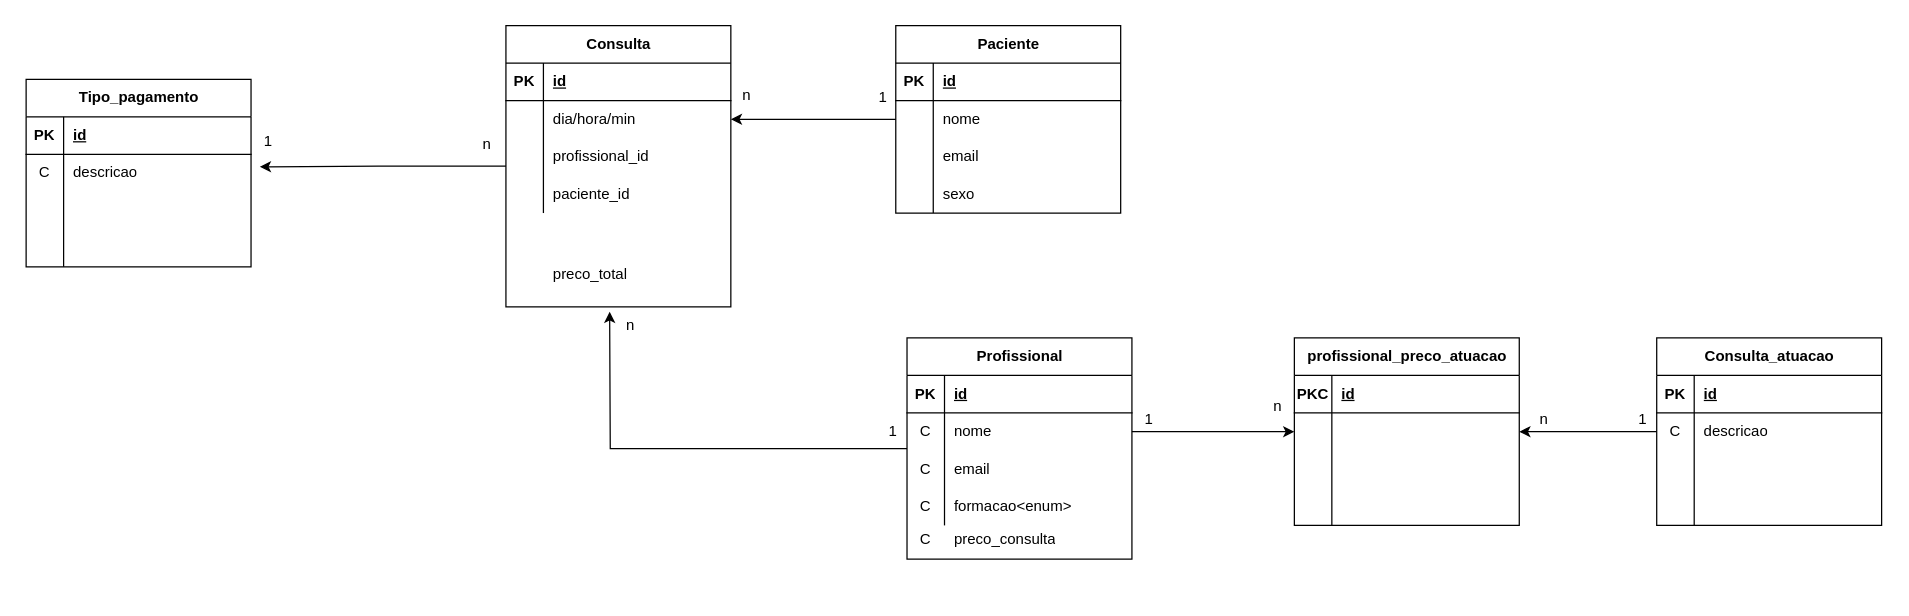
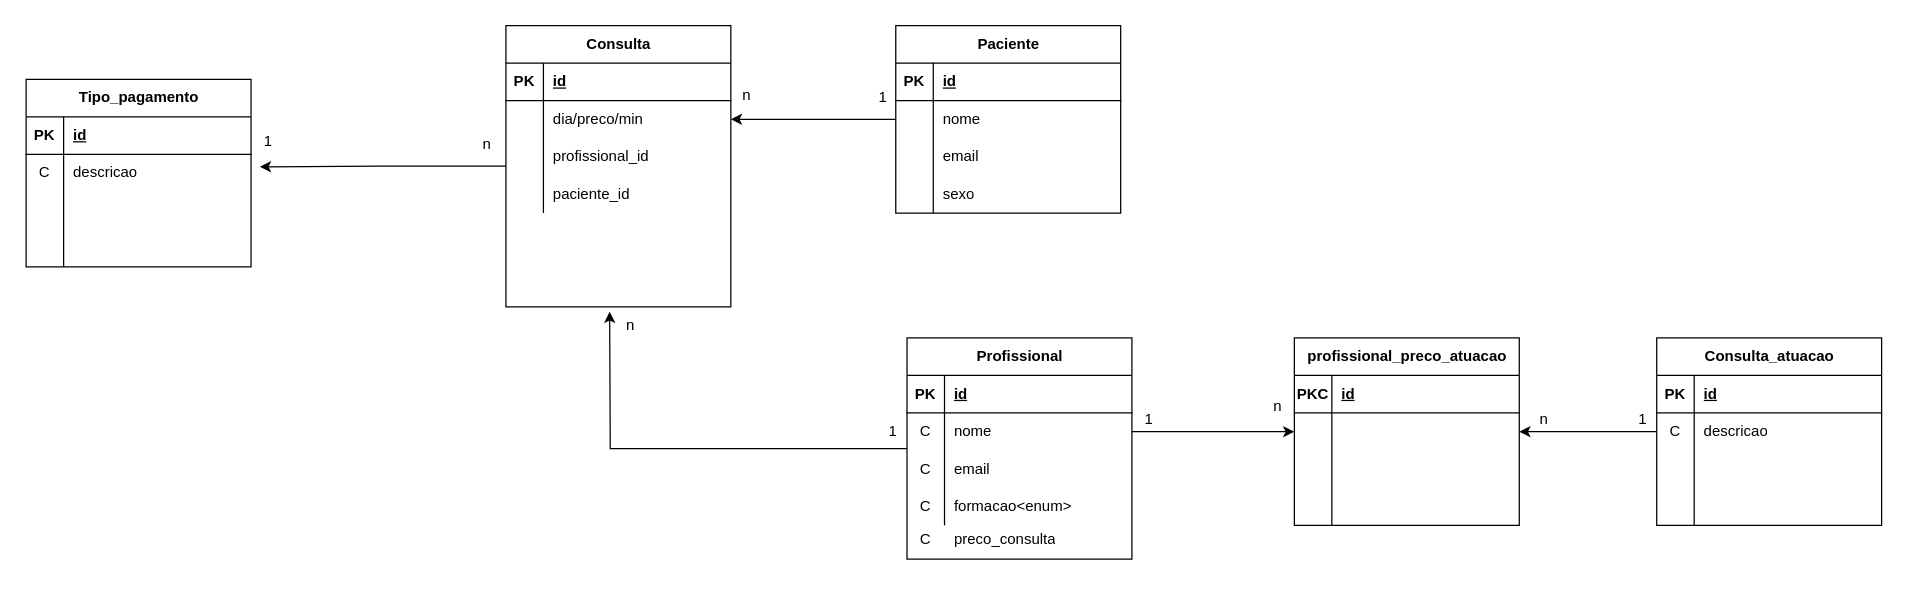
(600, 119) -> (604, 119)
(637, 274) -> none
